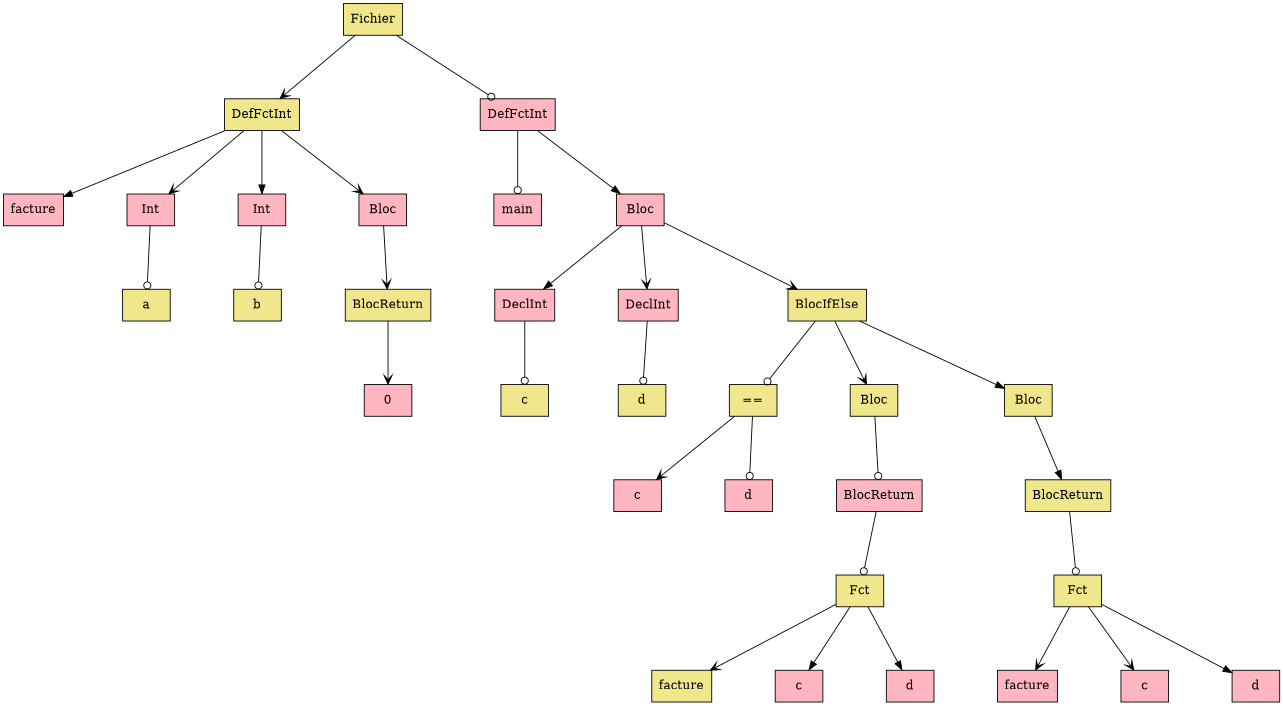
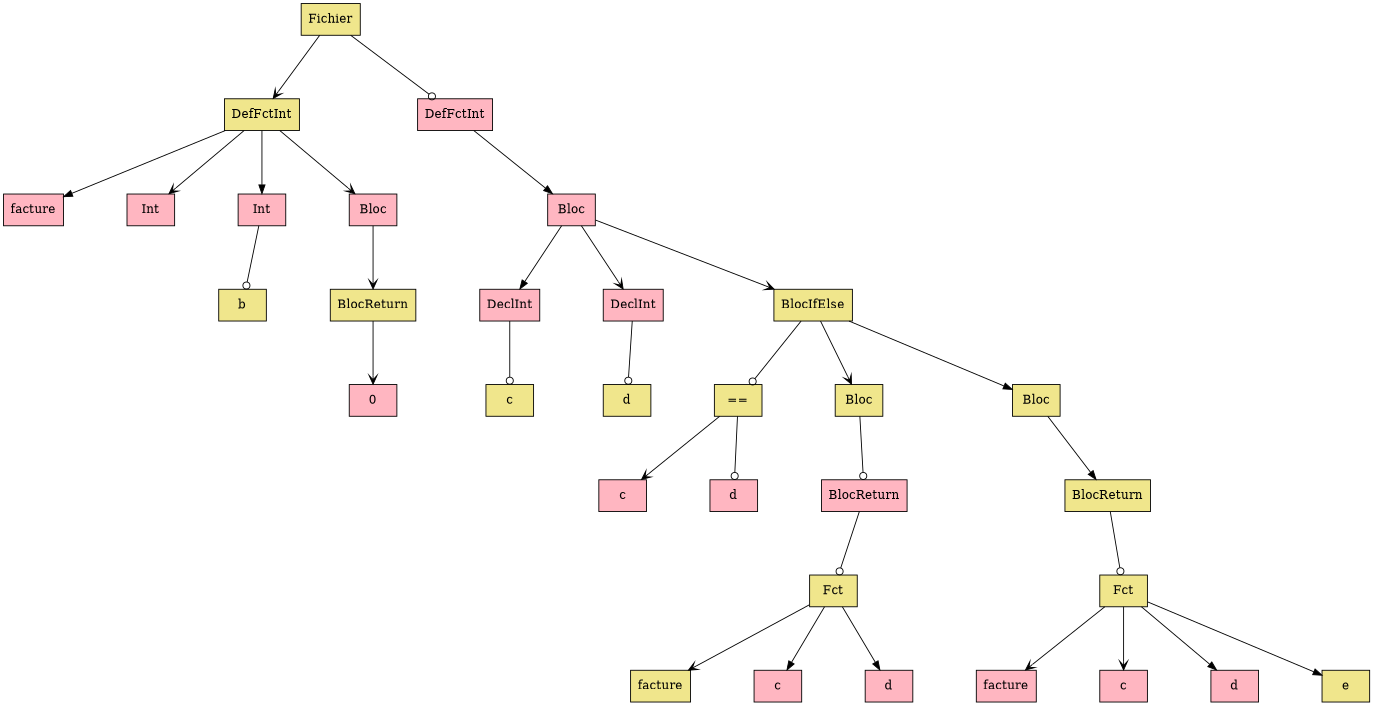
(518, 210) -> none
(146, 305) -> none
none -> (1346, 686)
